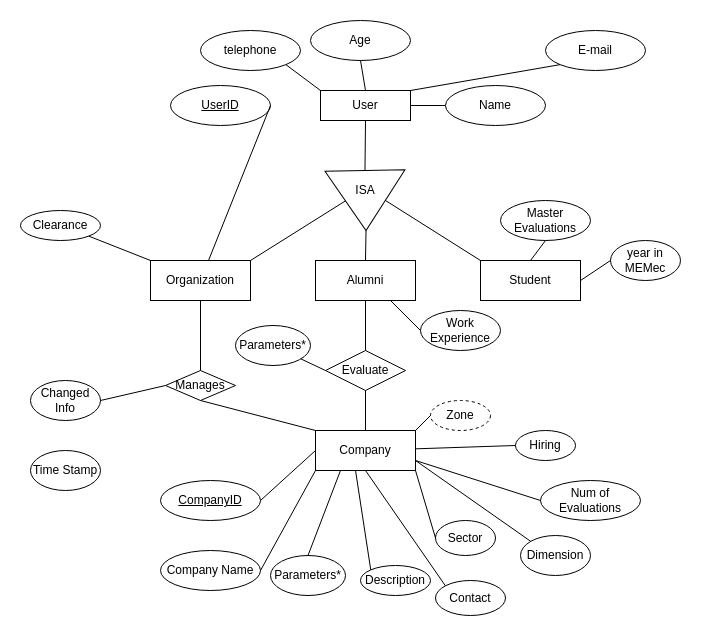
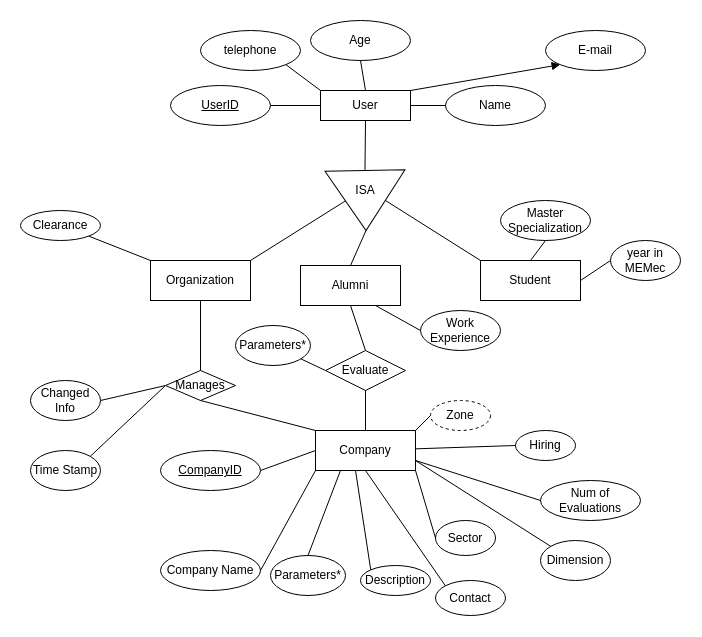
(554, 66) -> (551, 66)
(240, 183) -> (296, 106)
(546, 221) -> (546, 221)
(366, 281) -> (351, 286)
none -> (128, 421)
(211, 501) -> (211, 471)
(556, 556) -> (576, 561)
